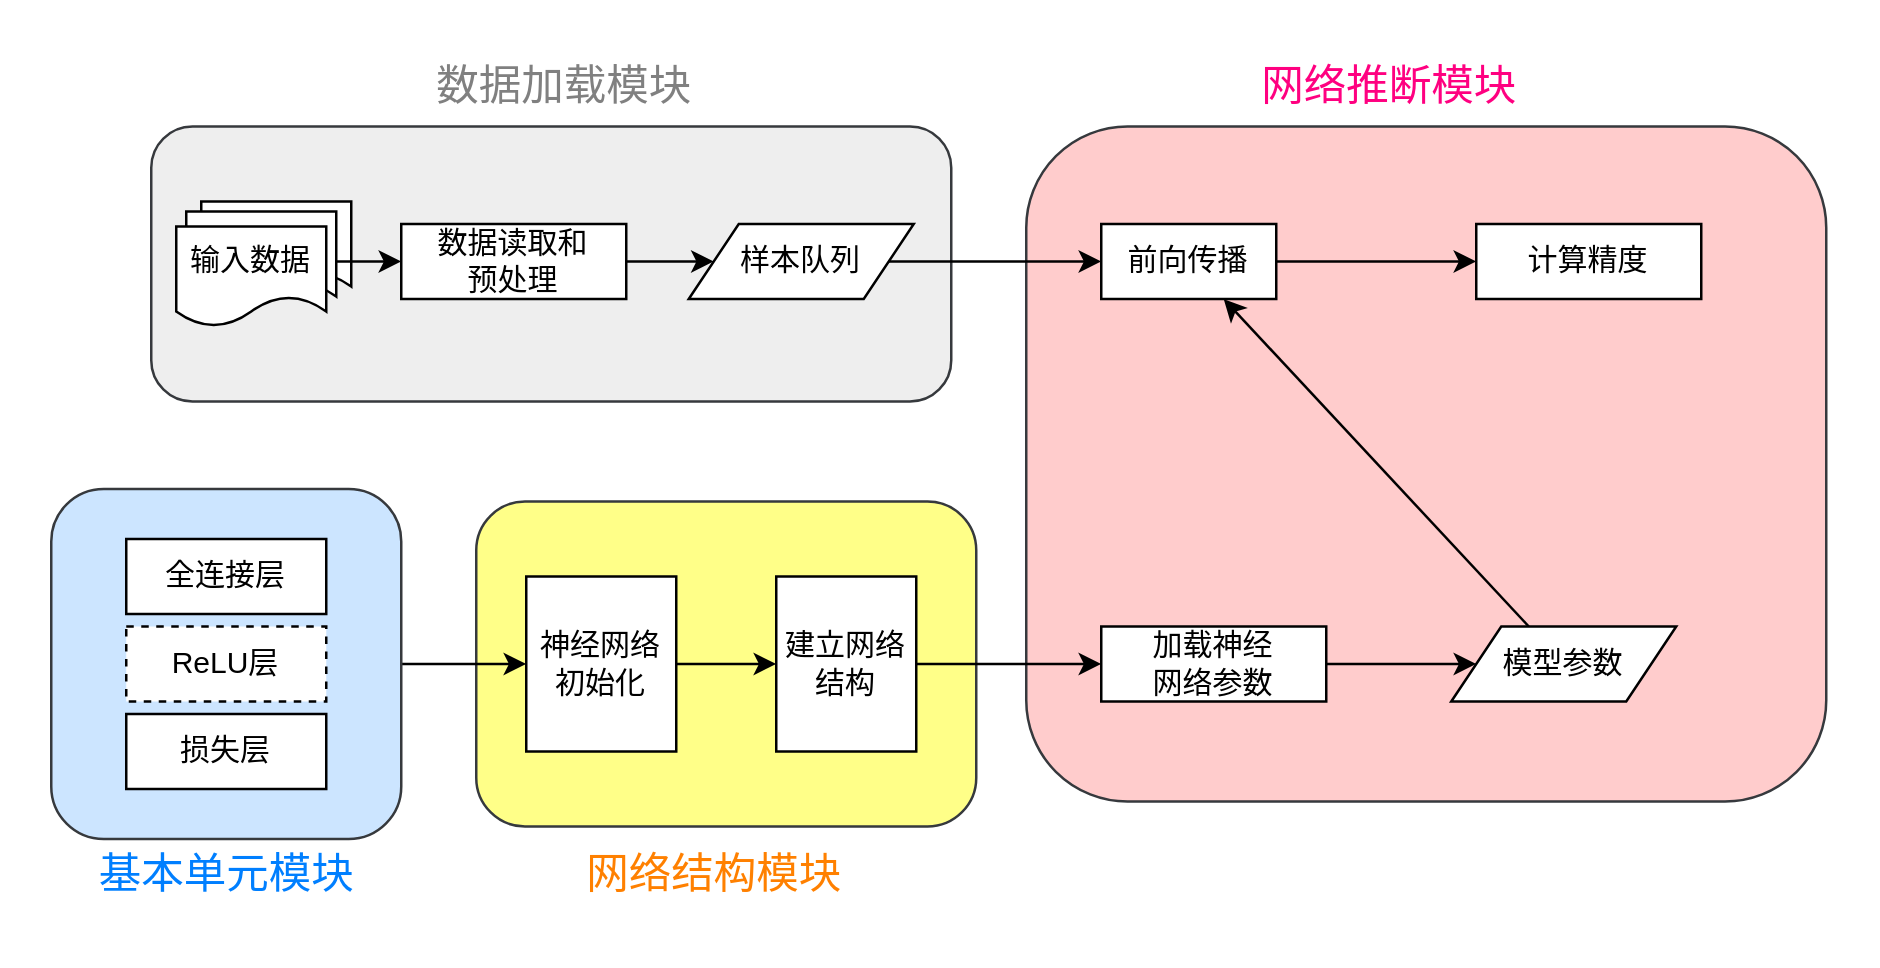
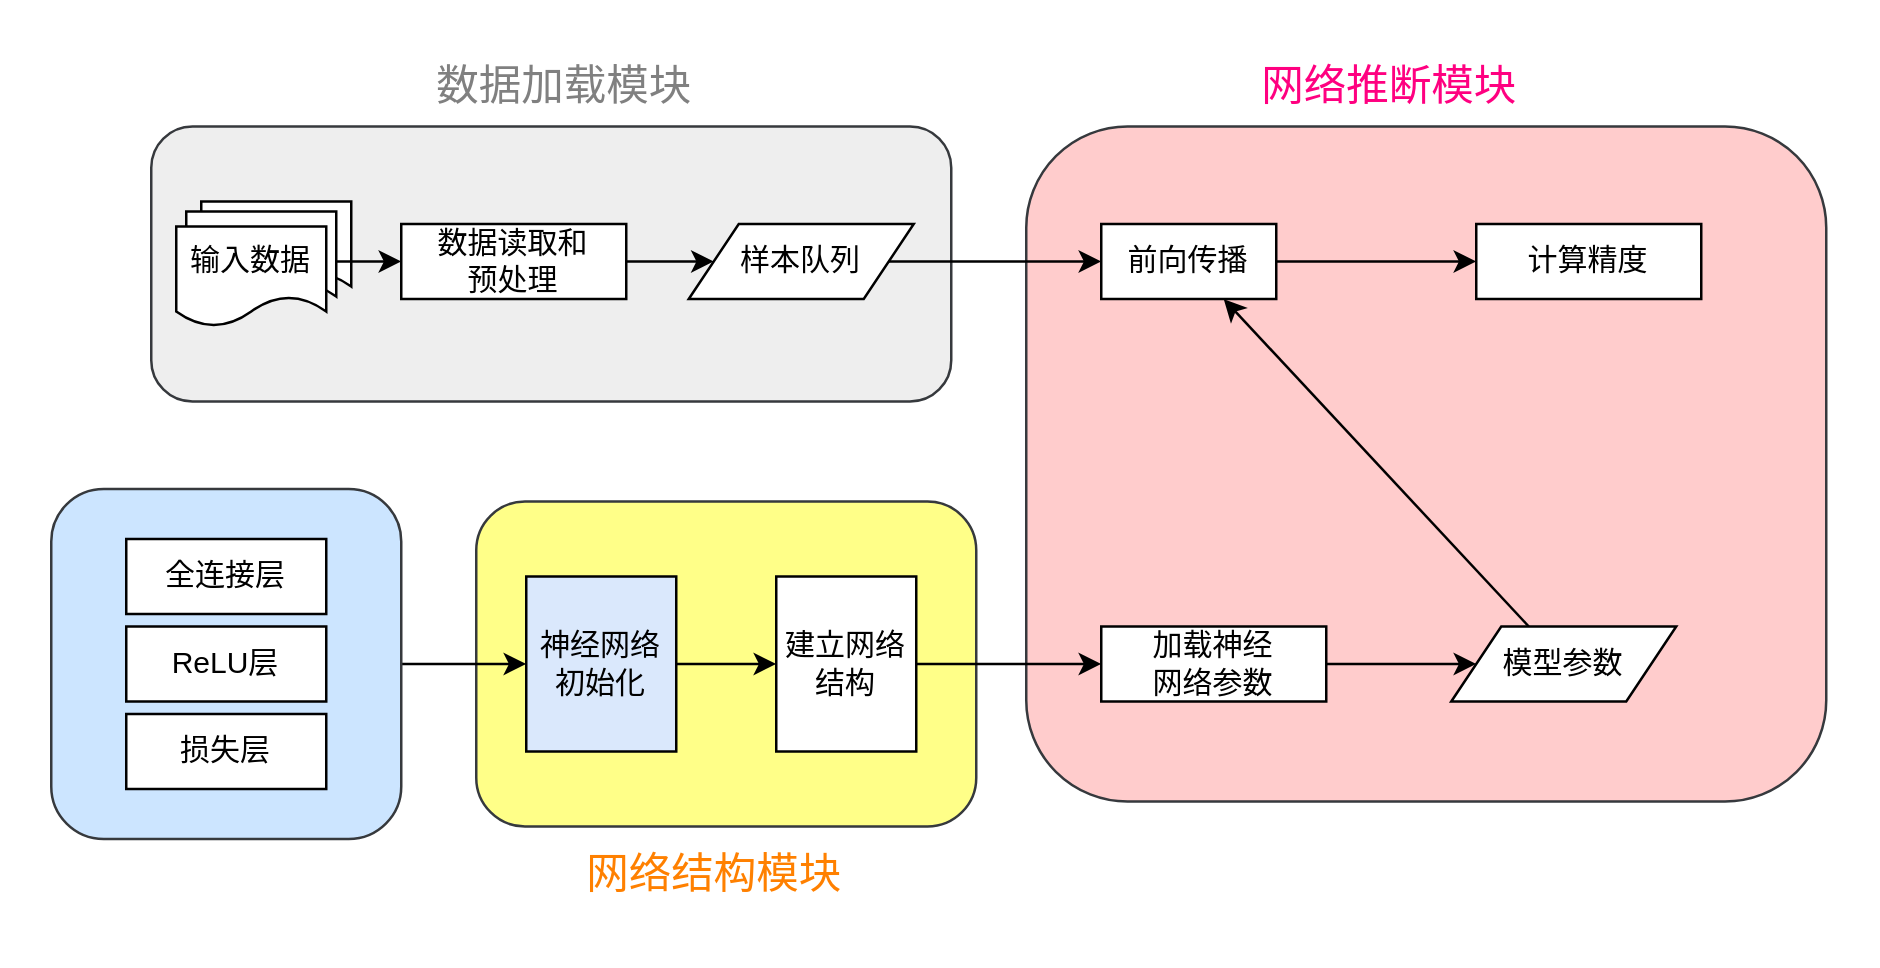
(226, 664) -> (226, 664)
(601, 664) -> (601, 664)
(226, 876) -> none
